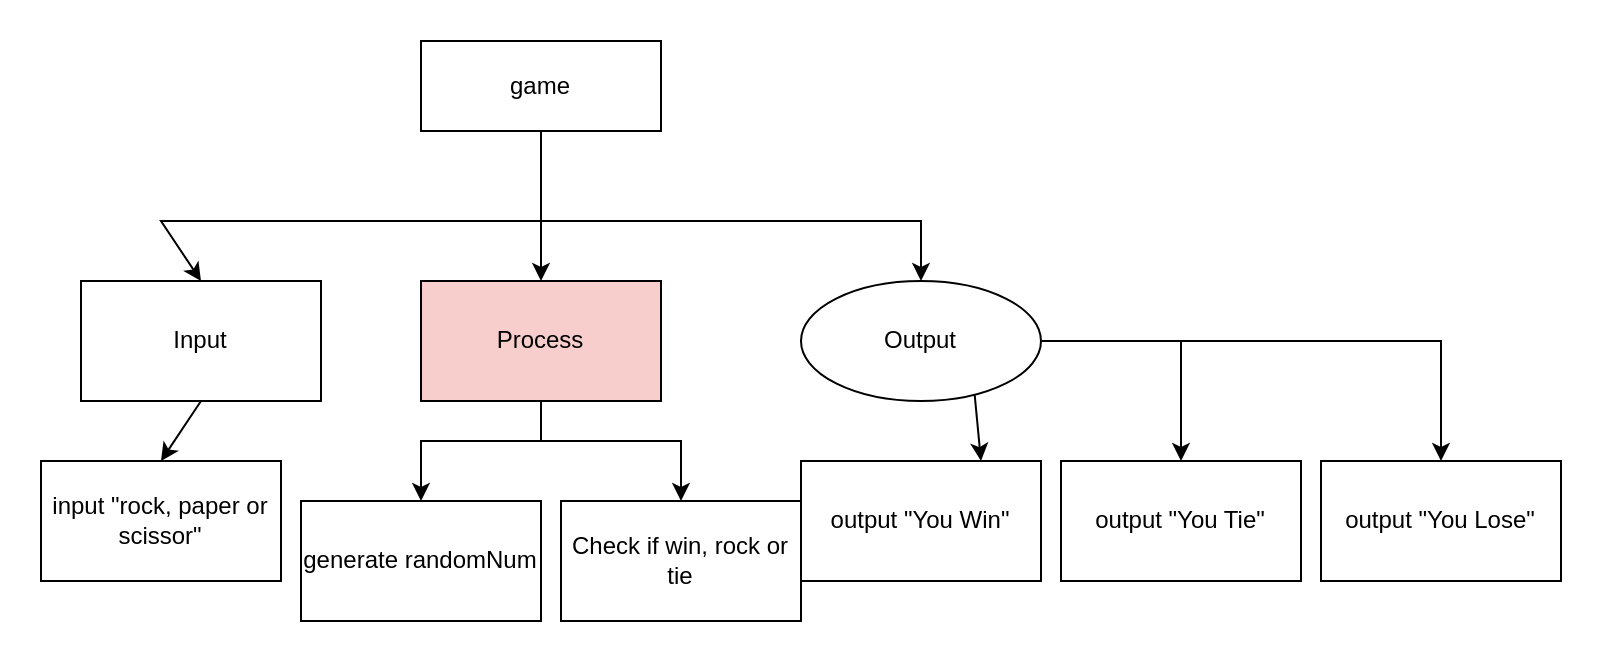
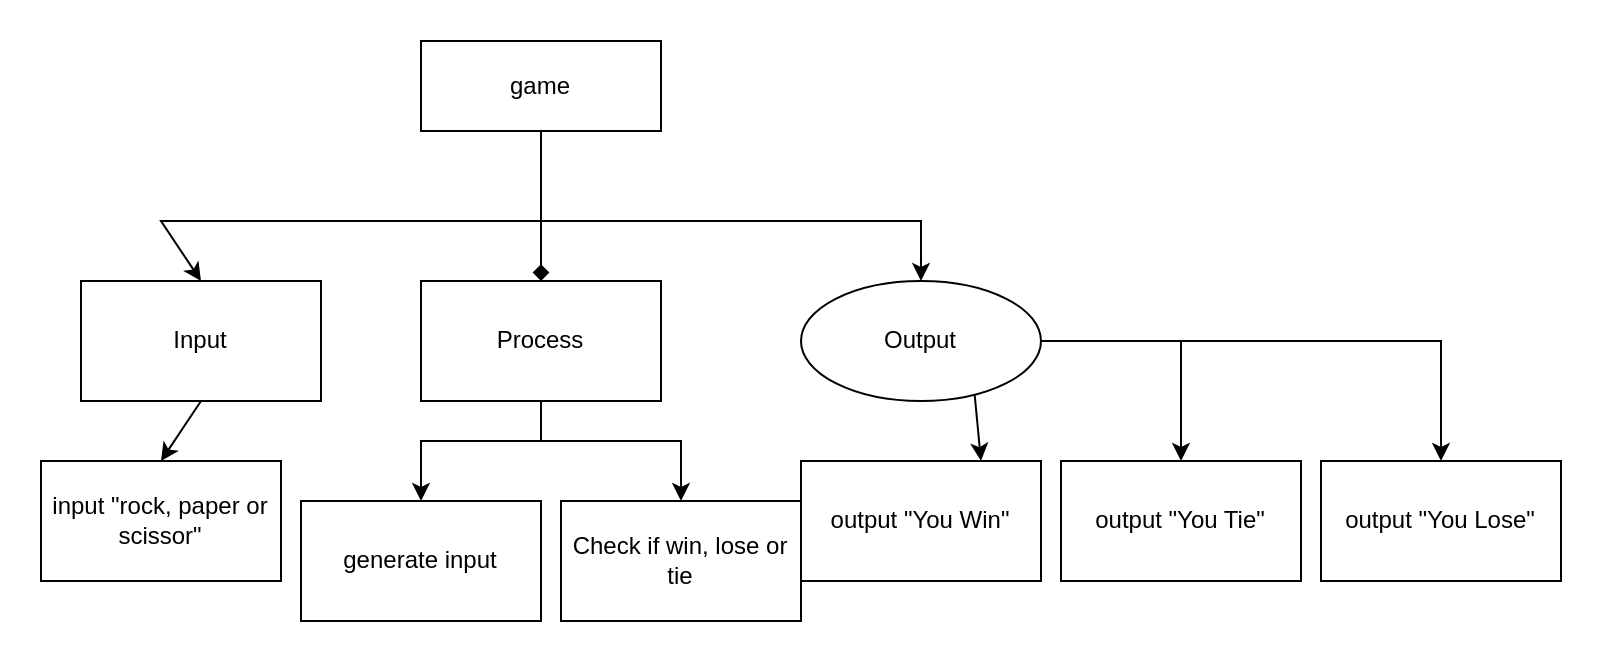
(541, 266) -> (541, 265)
(541, 341) -> (541, 341)
(421, 561) -> (421, 561)
(681, 561) -> (681, 561)
